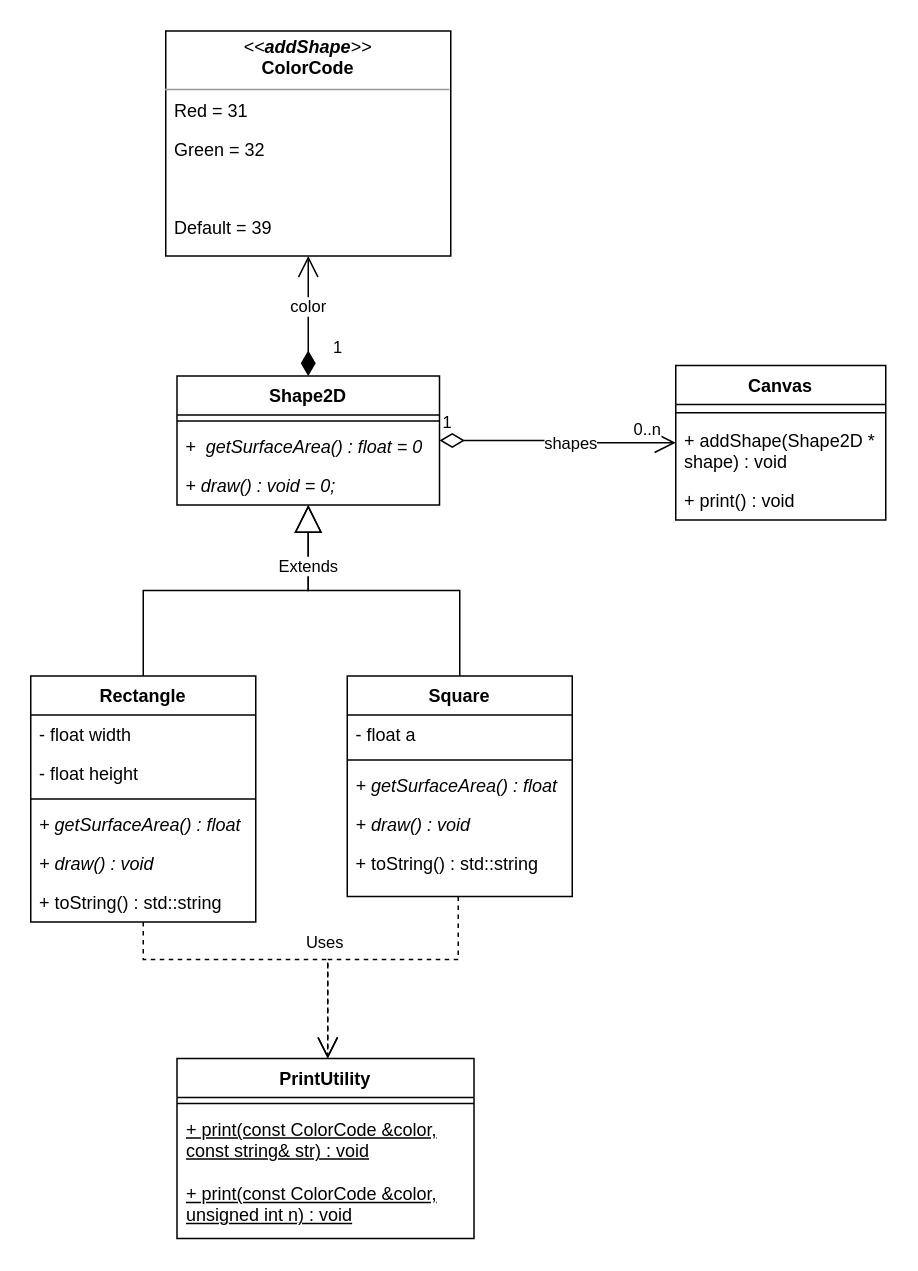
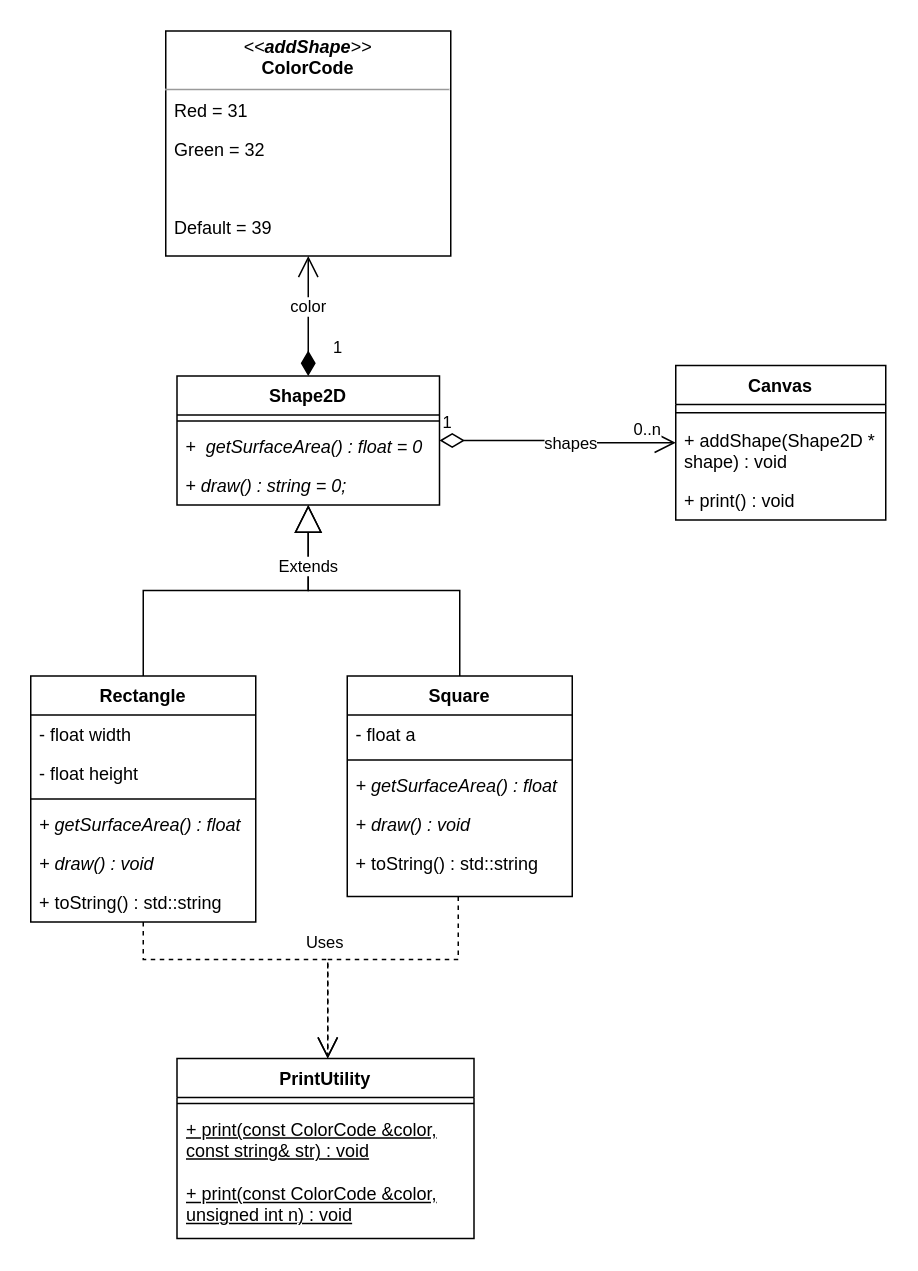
(267, 486) -> (277, 486)
